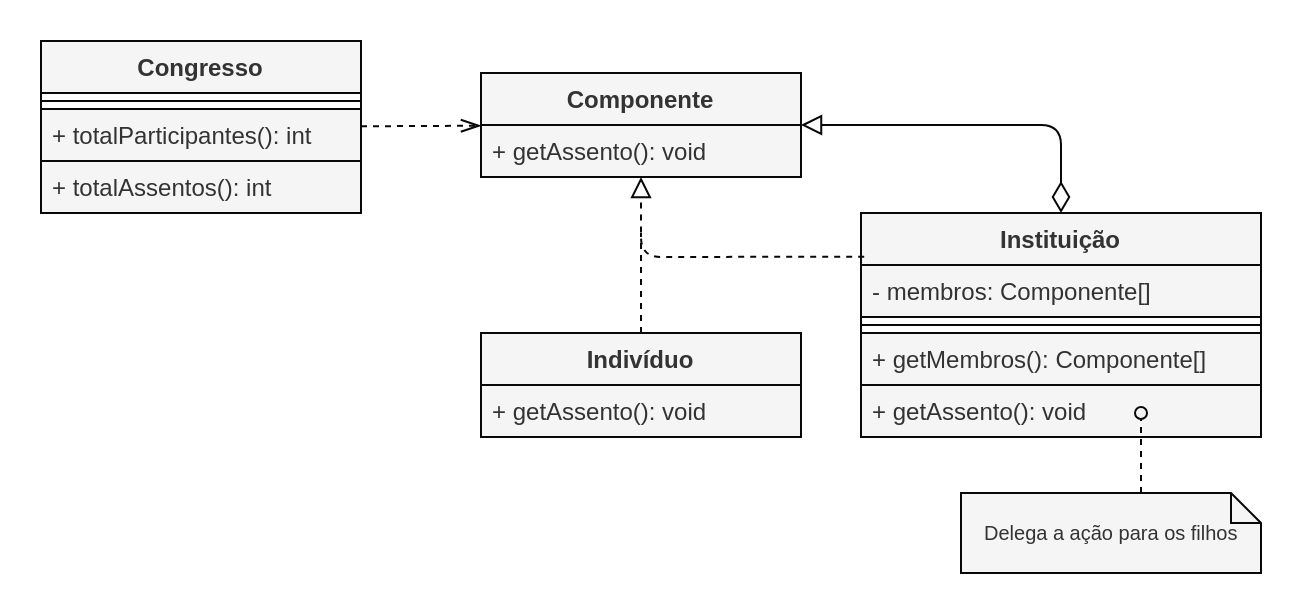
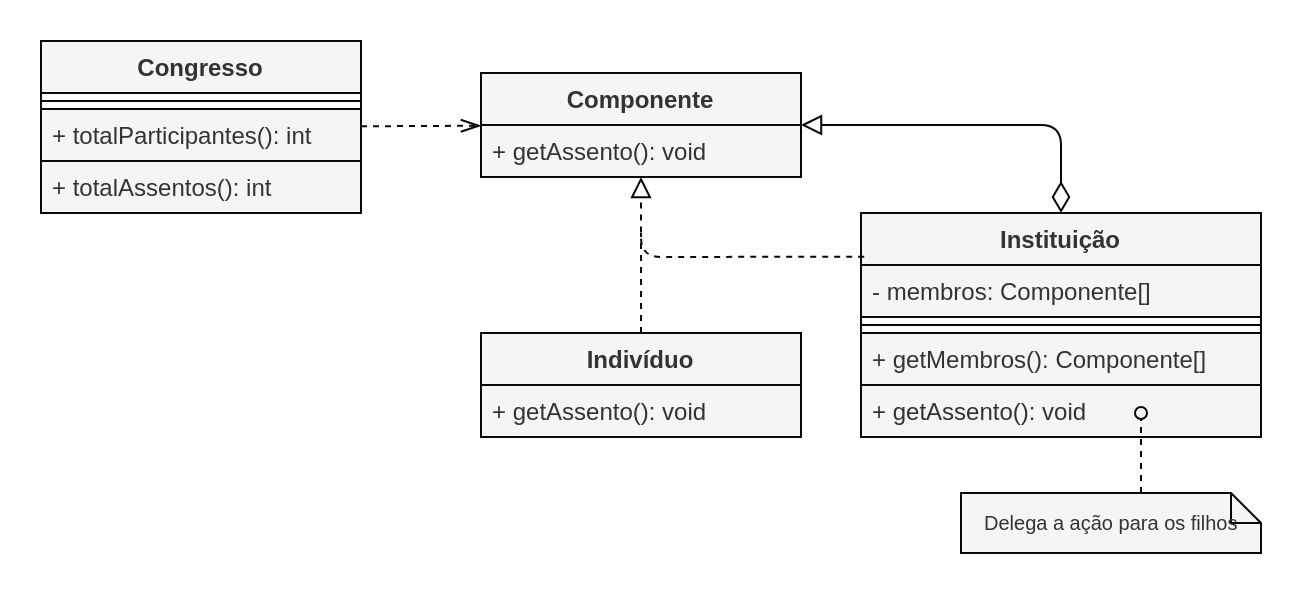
(1111, 533) -> (1111, 523)
